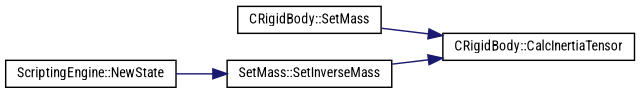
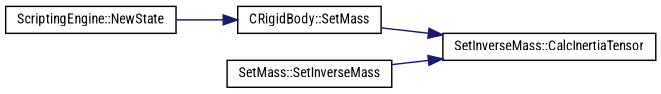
(539, 47) -> (549, 47)
(195, 74) -> (200, 20)
